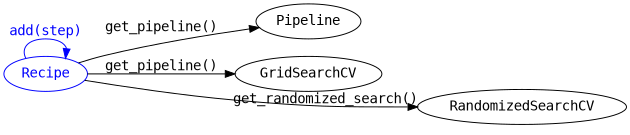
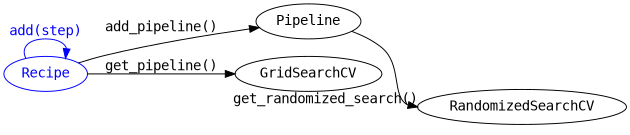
(161, 28) -> (161, 28)
(246, 101) -> (391, 60)
